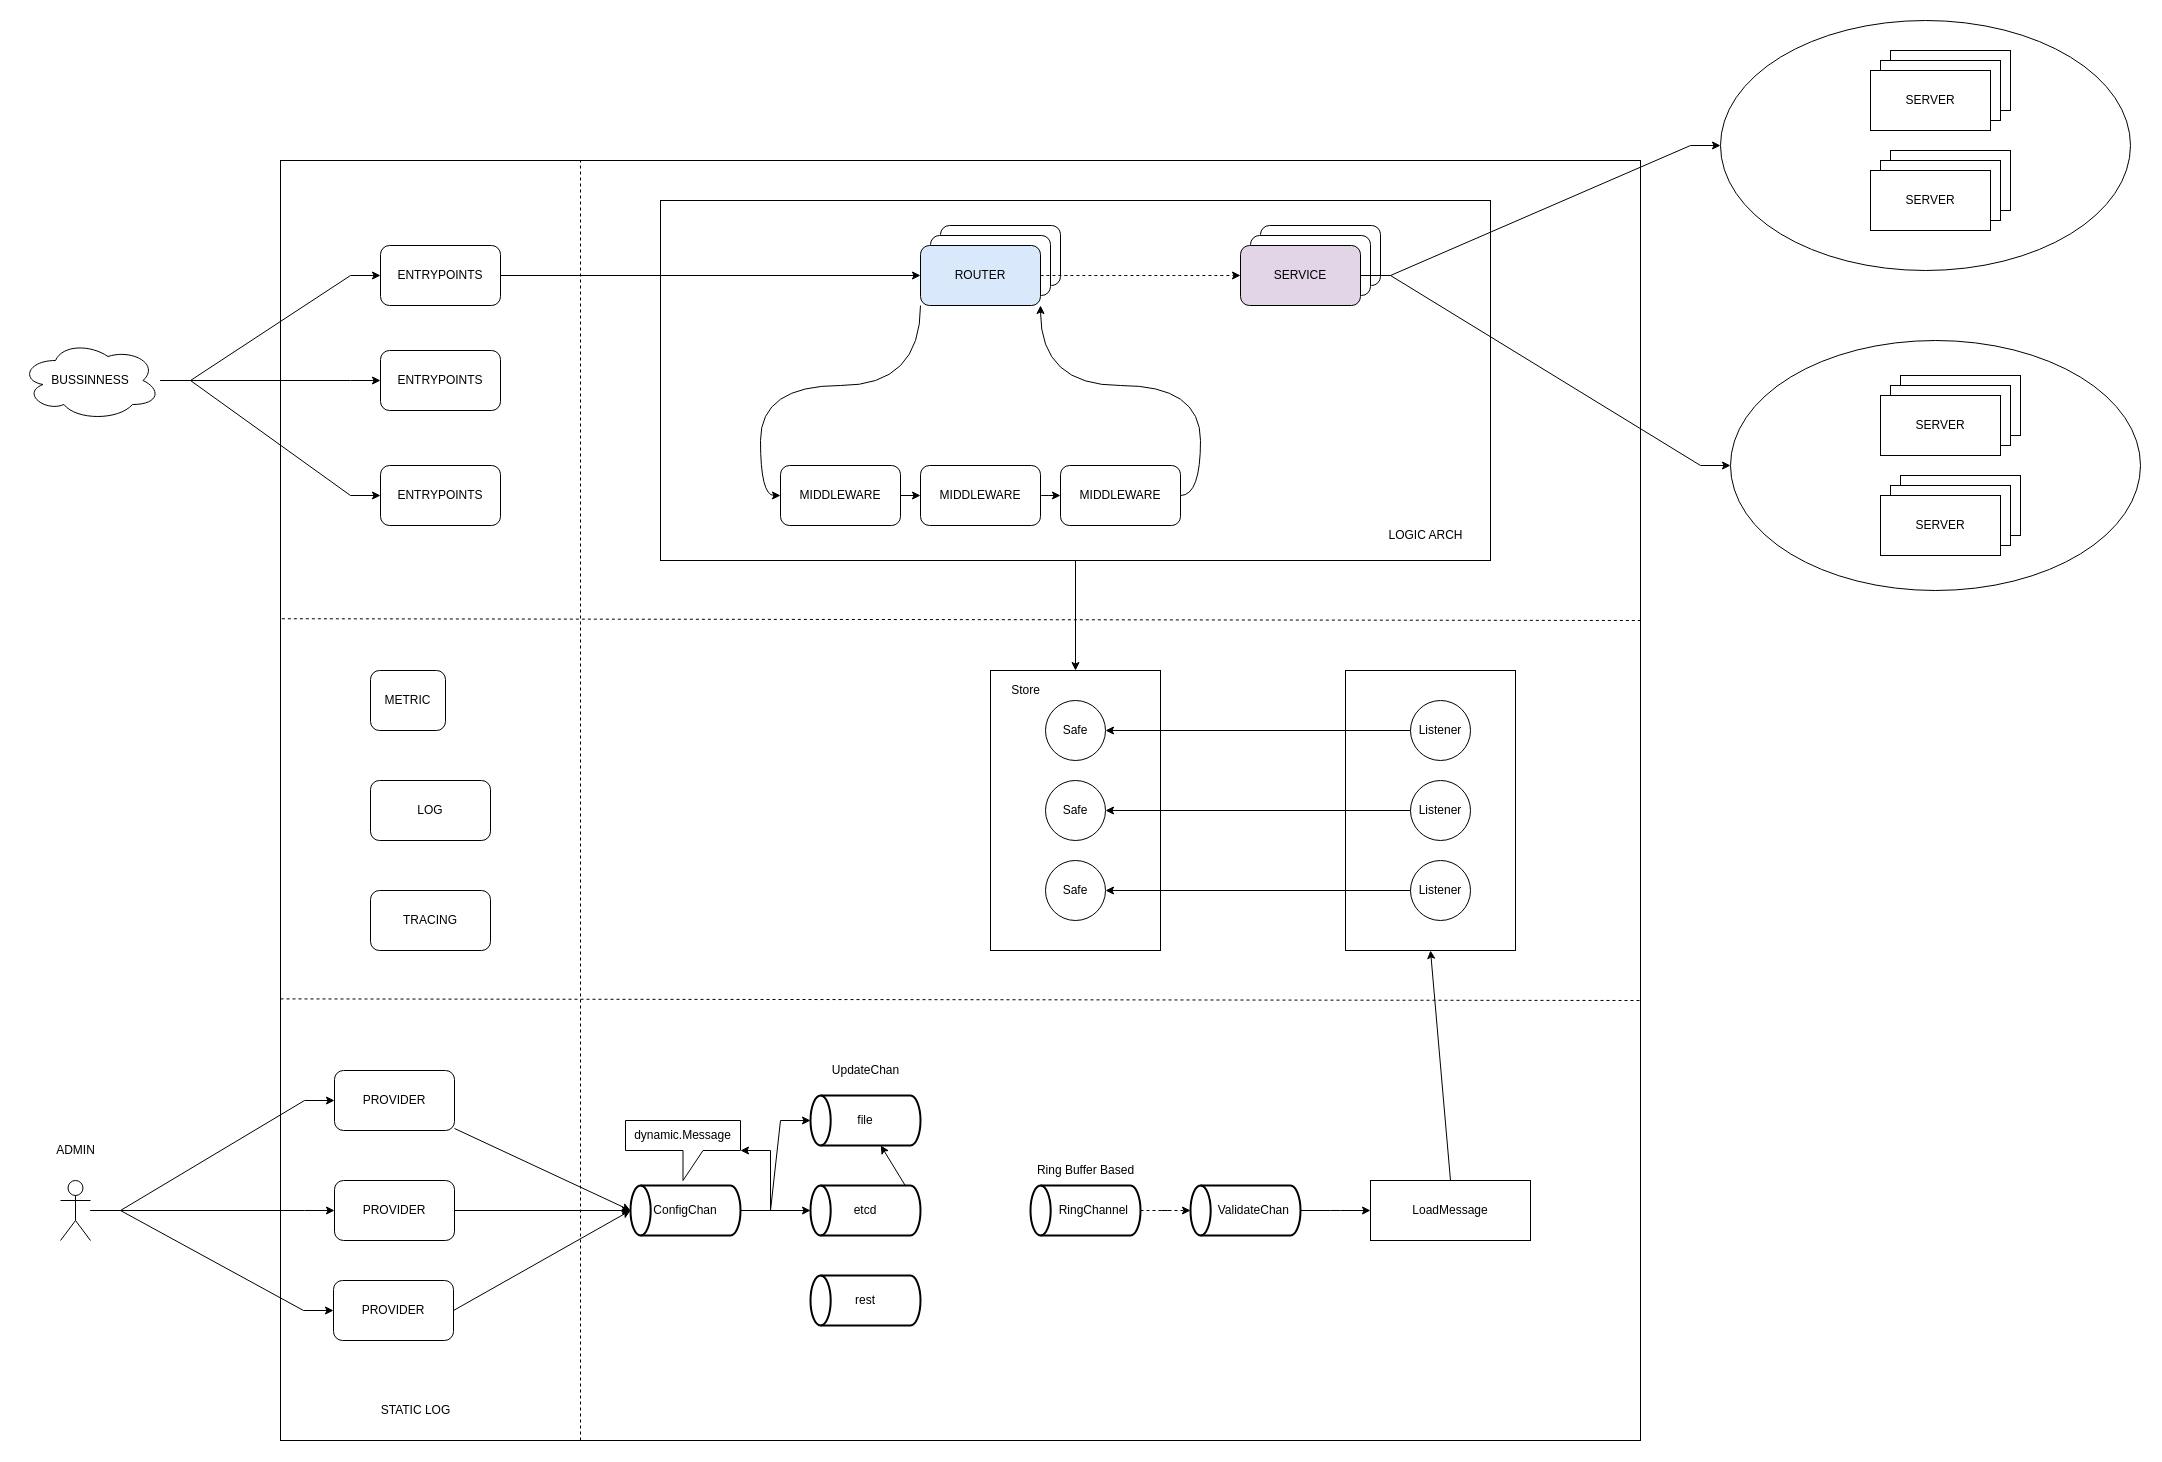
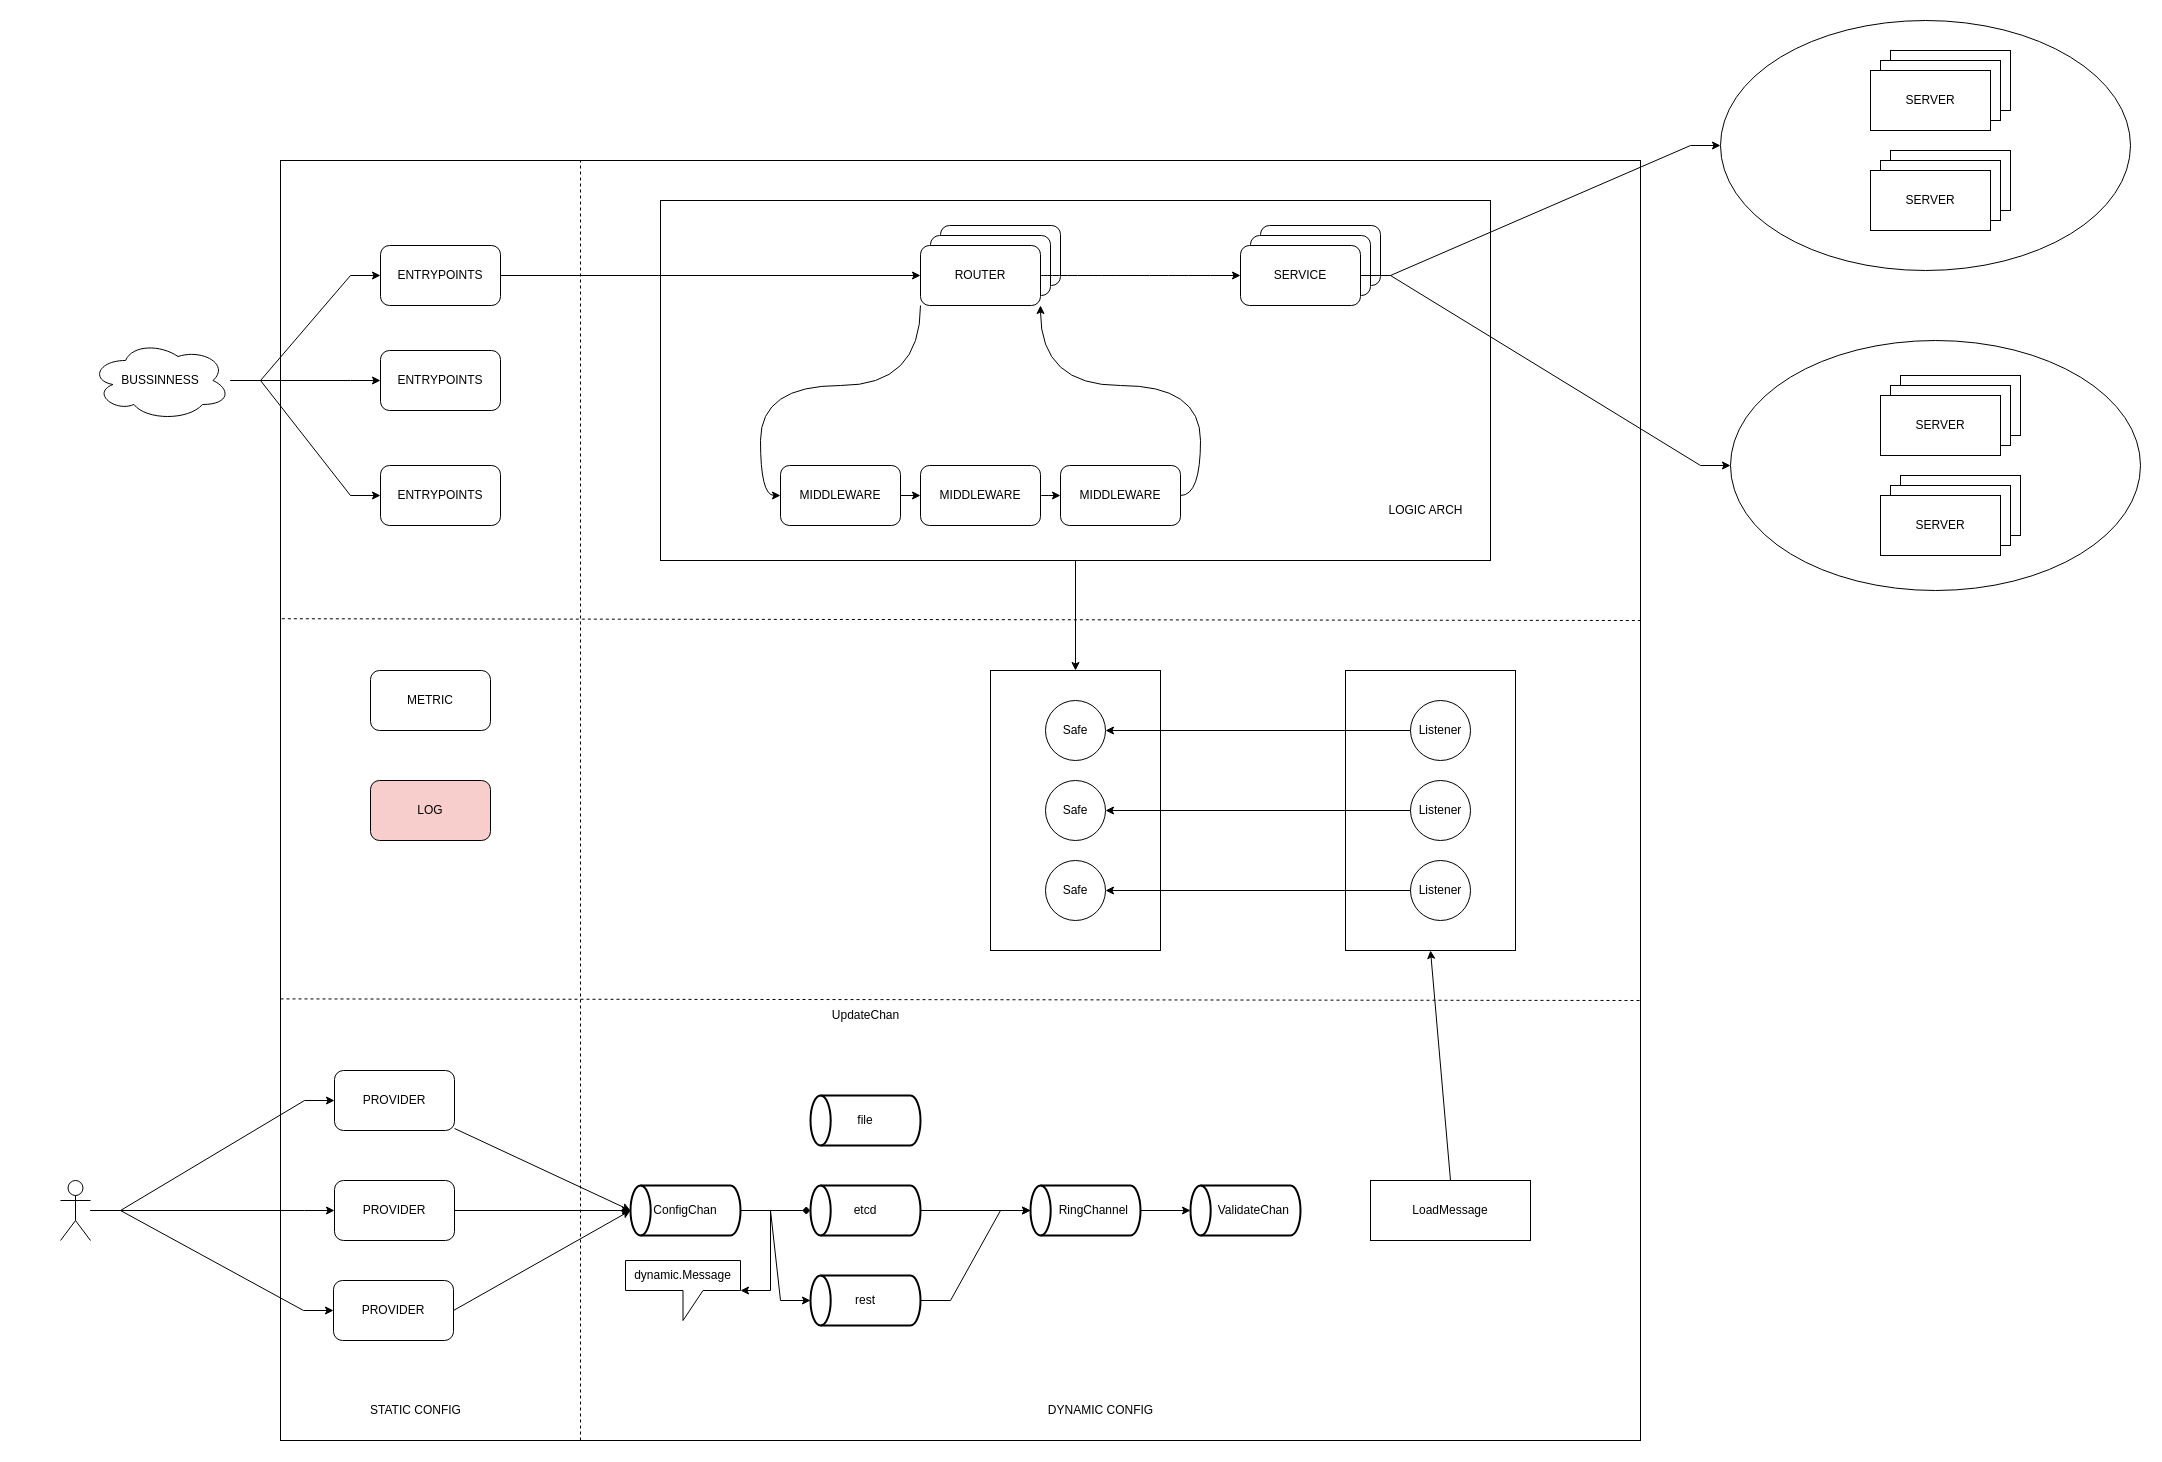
(981, 276) -> (981, 276)
(1138, 276) -> (1138, 276)
(1301, 276) -> (1301, 276)
(91, 381) -> (161, 381)
(1426, 536) -> (1426, 511)
(1026, 691) -> none
(408, 701) -> (431, 701)
(431, 811) -> (431, 811)
(431, 921) -> none
(866, 1071) -> (866, 1016)
(777, 1150) -> (777, 1272)
(76, 1151) -> none
(683, 1151) -> (683, 1291)
(895, 1168) -> (959, 1211)
(1086, 1171) -> none
(802, 1211) -> (802, 1211)
(1151, 1211) -> (1151, 1211)
(1332, 1211) -> none
none -> (968, 1270)
(416, 1411) -> (416, 1411)
none -> (1101, 1411)
